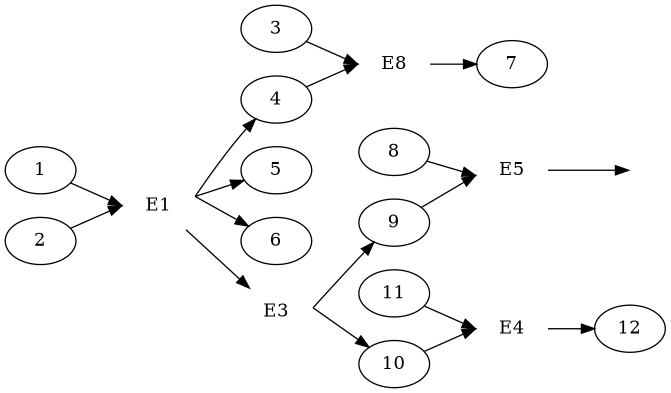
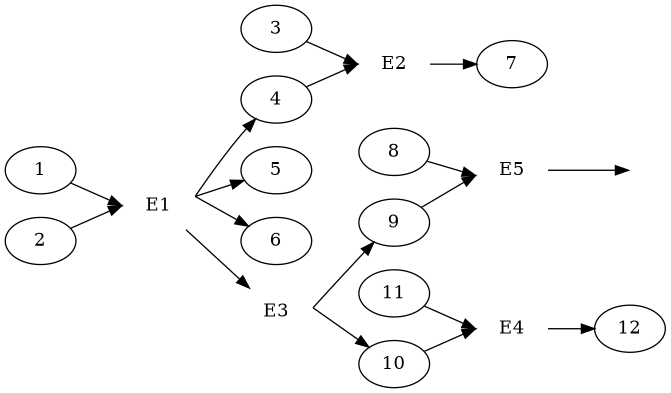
(394, 64) -> (394, 64)
